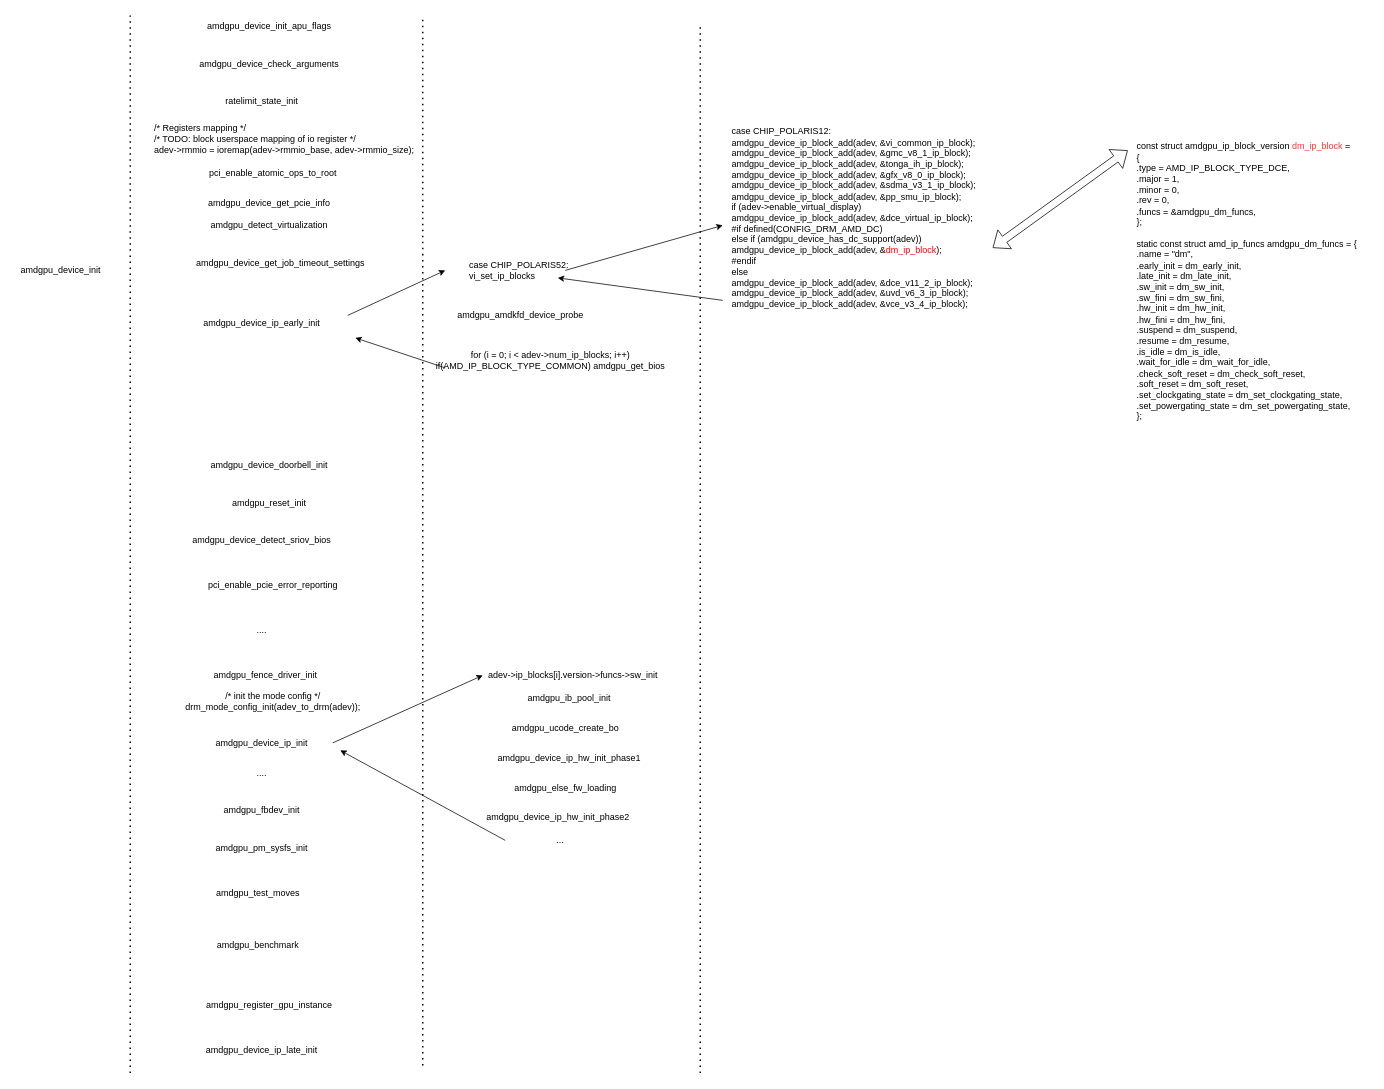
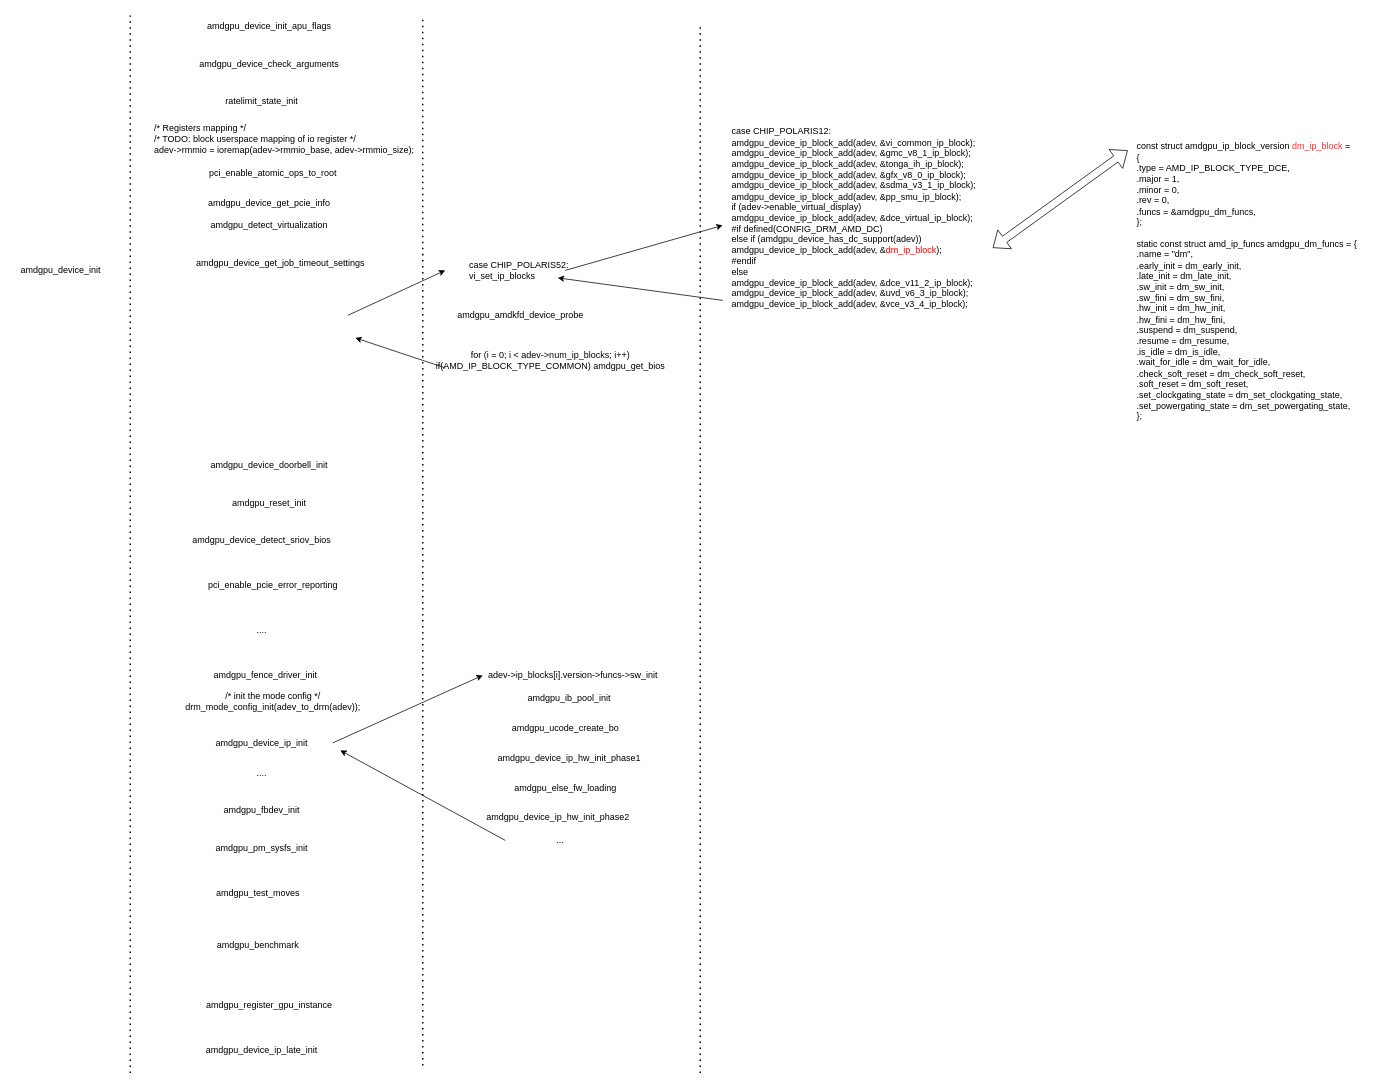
(261, 323) -> none
